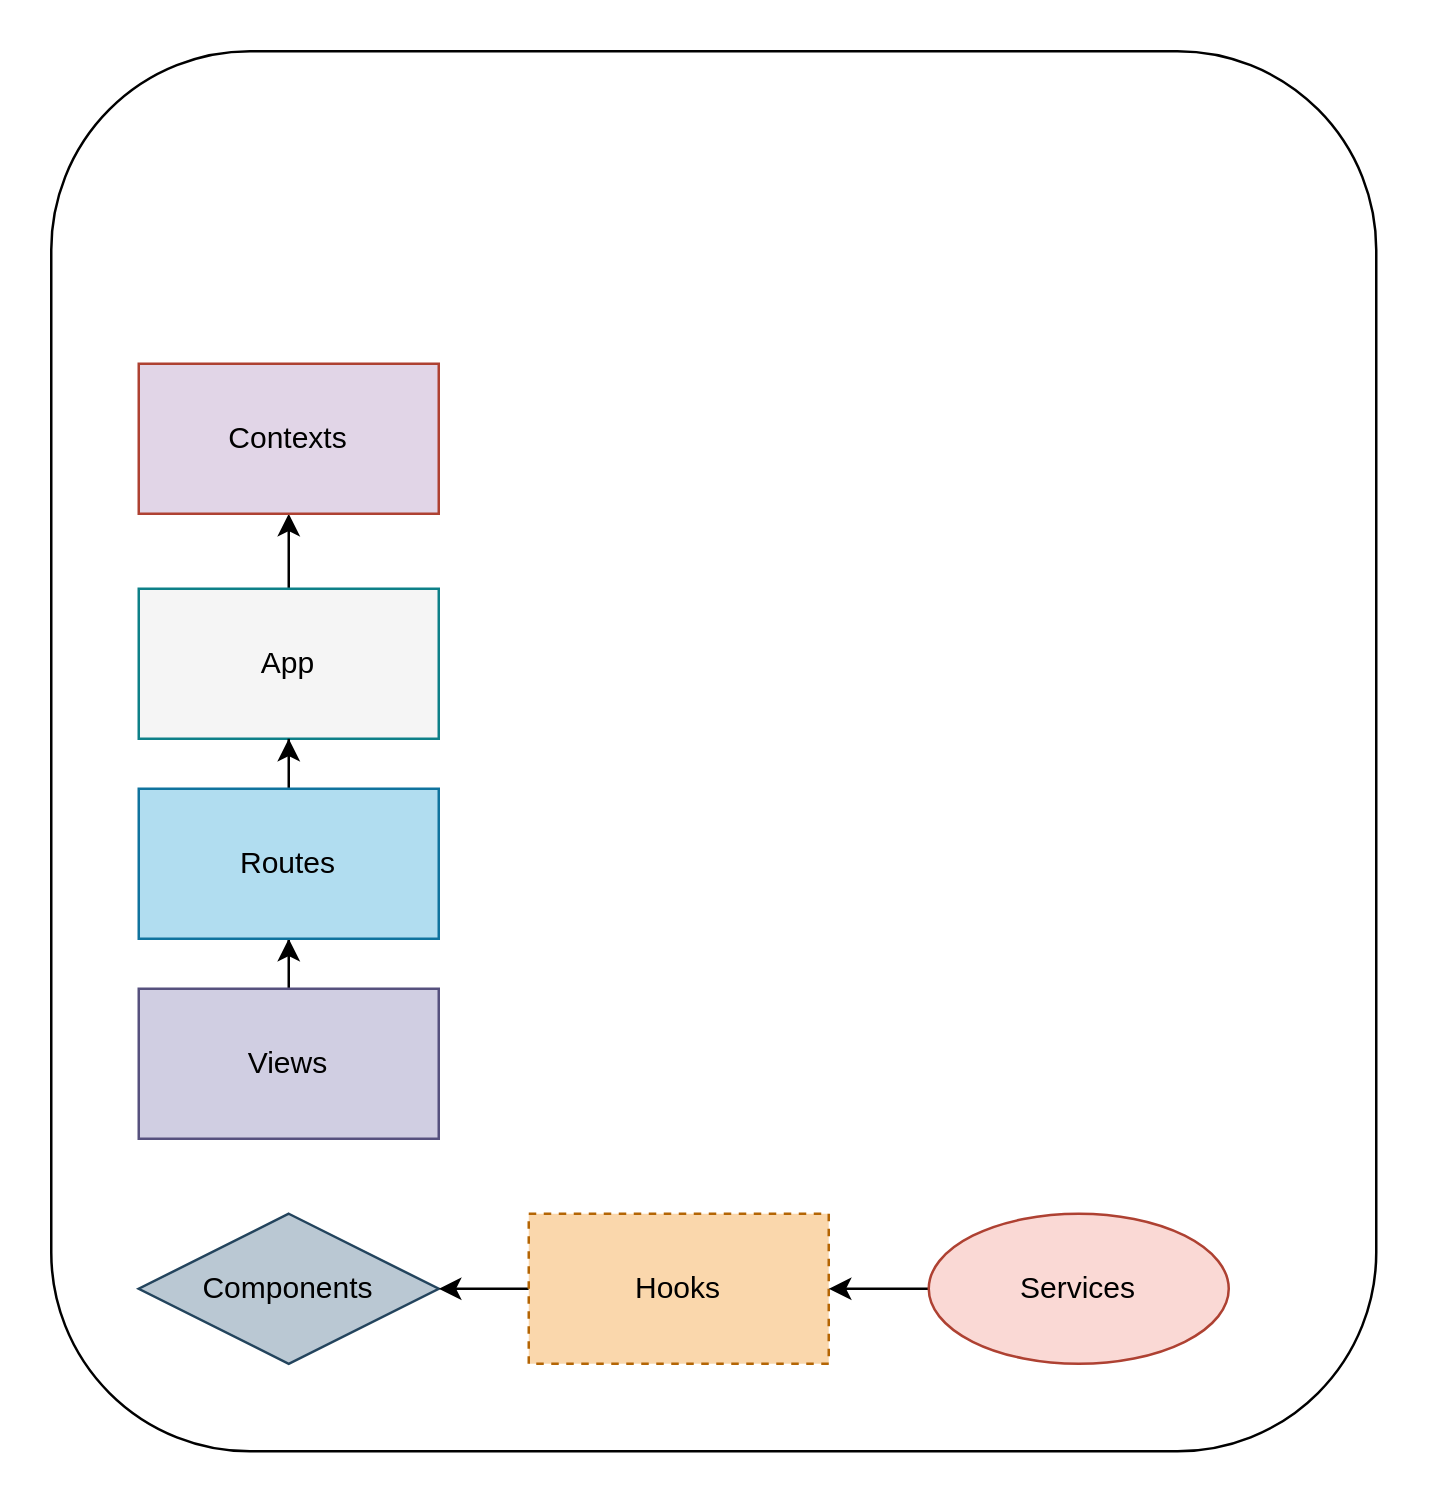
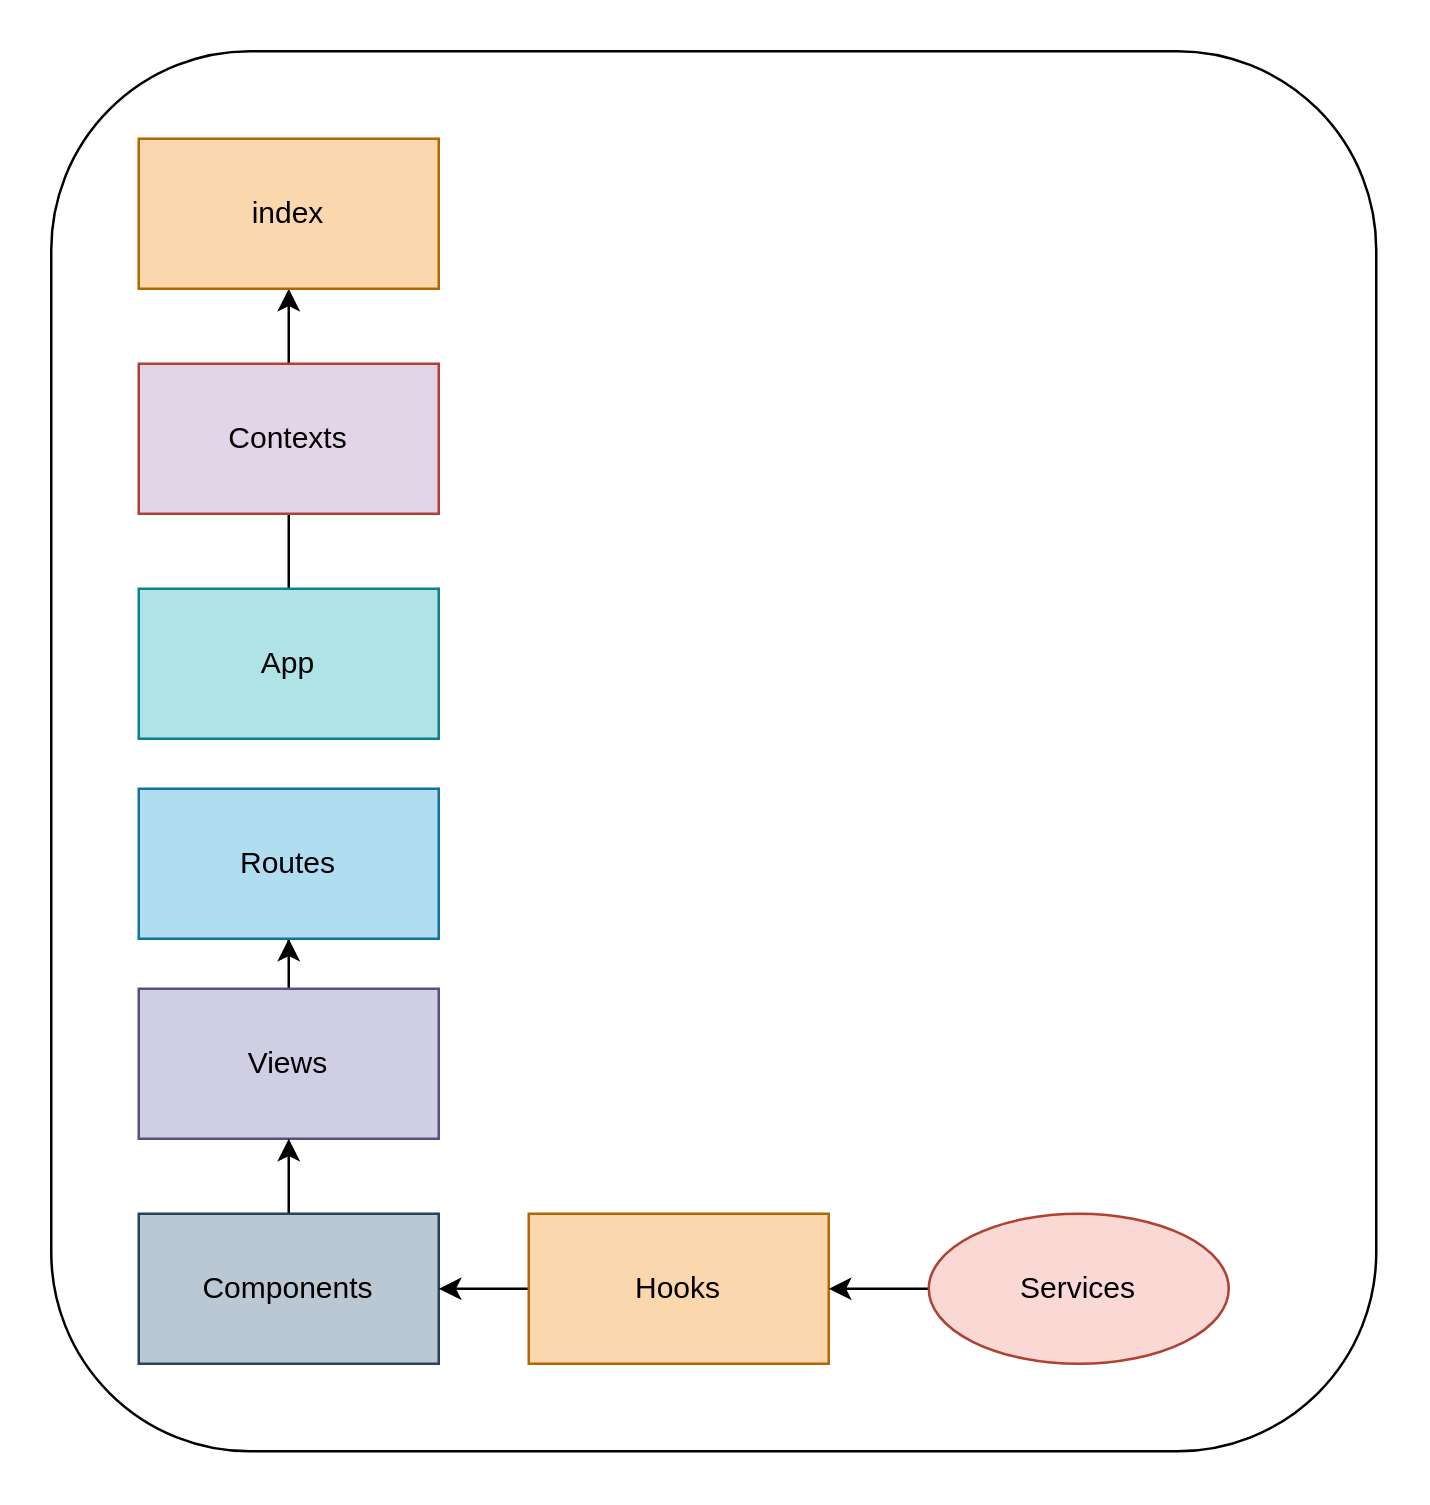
none -> (289, 214)
none -> (289, 319)
(289, 532) -> (289, 524)
(289, 664) -> (289, 664)
(289, 756) -> none
none -> (289, 1168)
(289, 1289) -> (289, 1289)
(679, 1289) -> (679, 1289)
